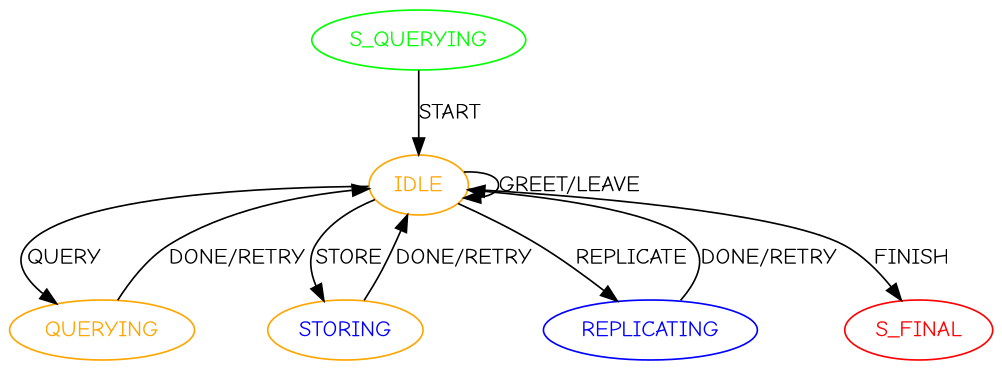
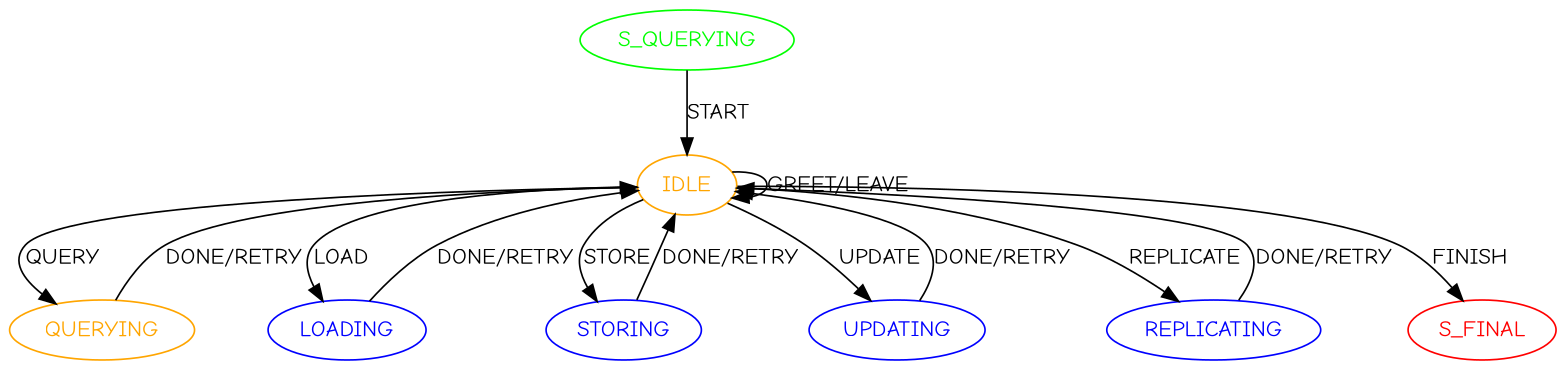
(345, 330) -> (624, 330)
none -> (347, 330)
none -> (897, 330)
